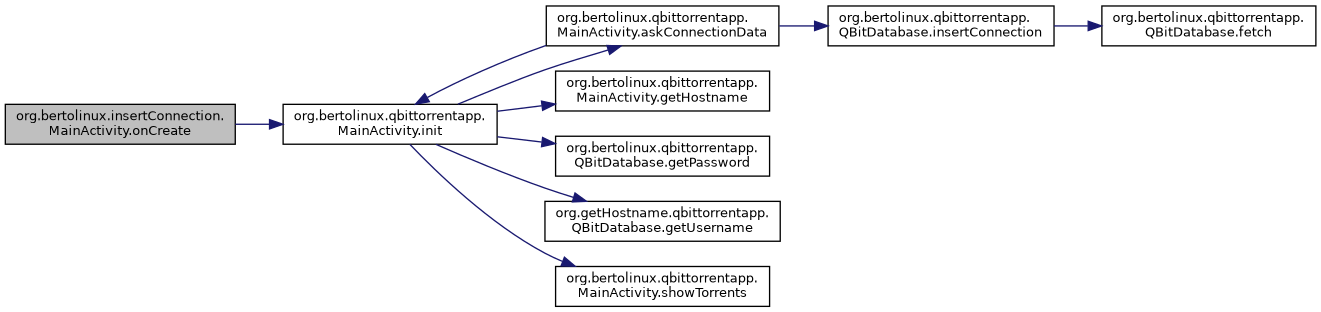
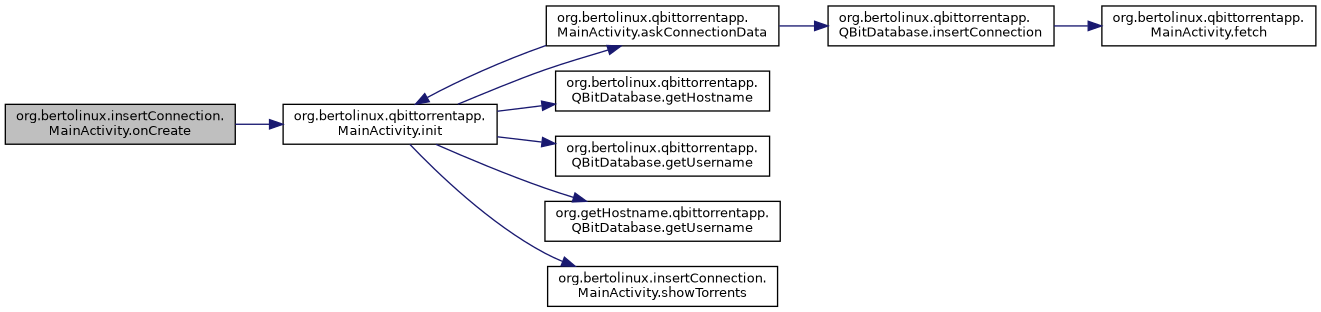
(1209, 26) -> (1209, 26)
(663, 91) -> (663, 91)
(663, 156) -> (663, 156)
(663, 286) -> (663, 286)
